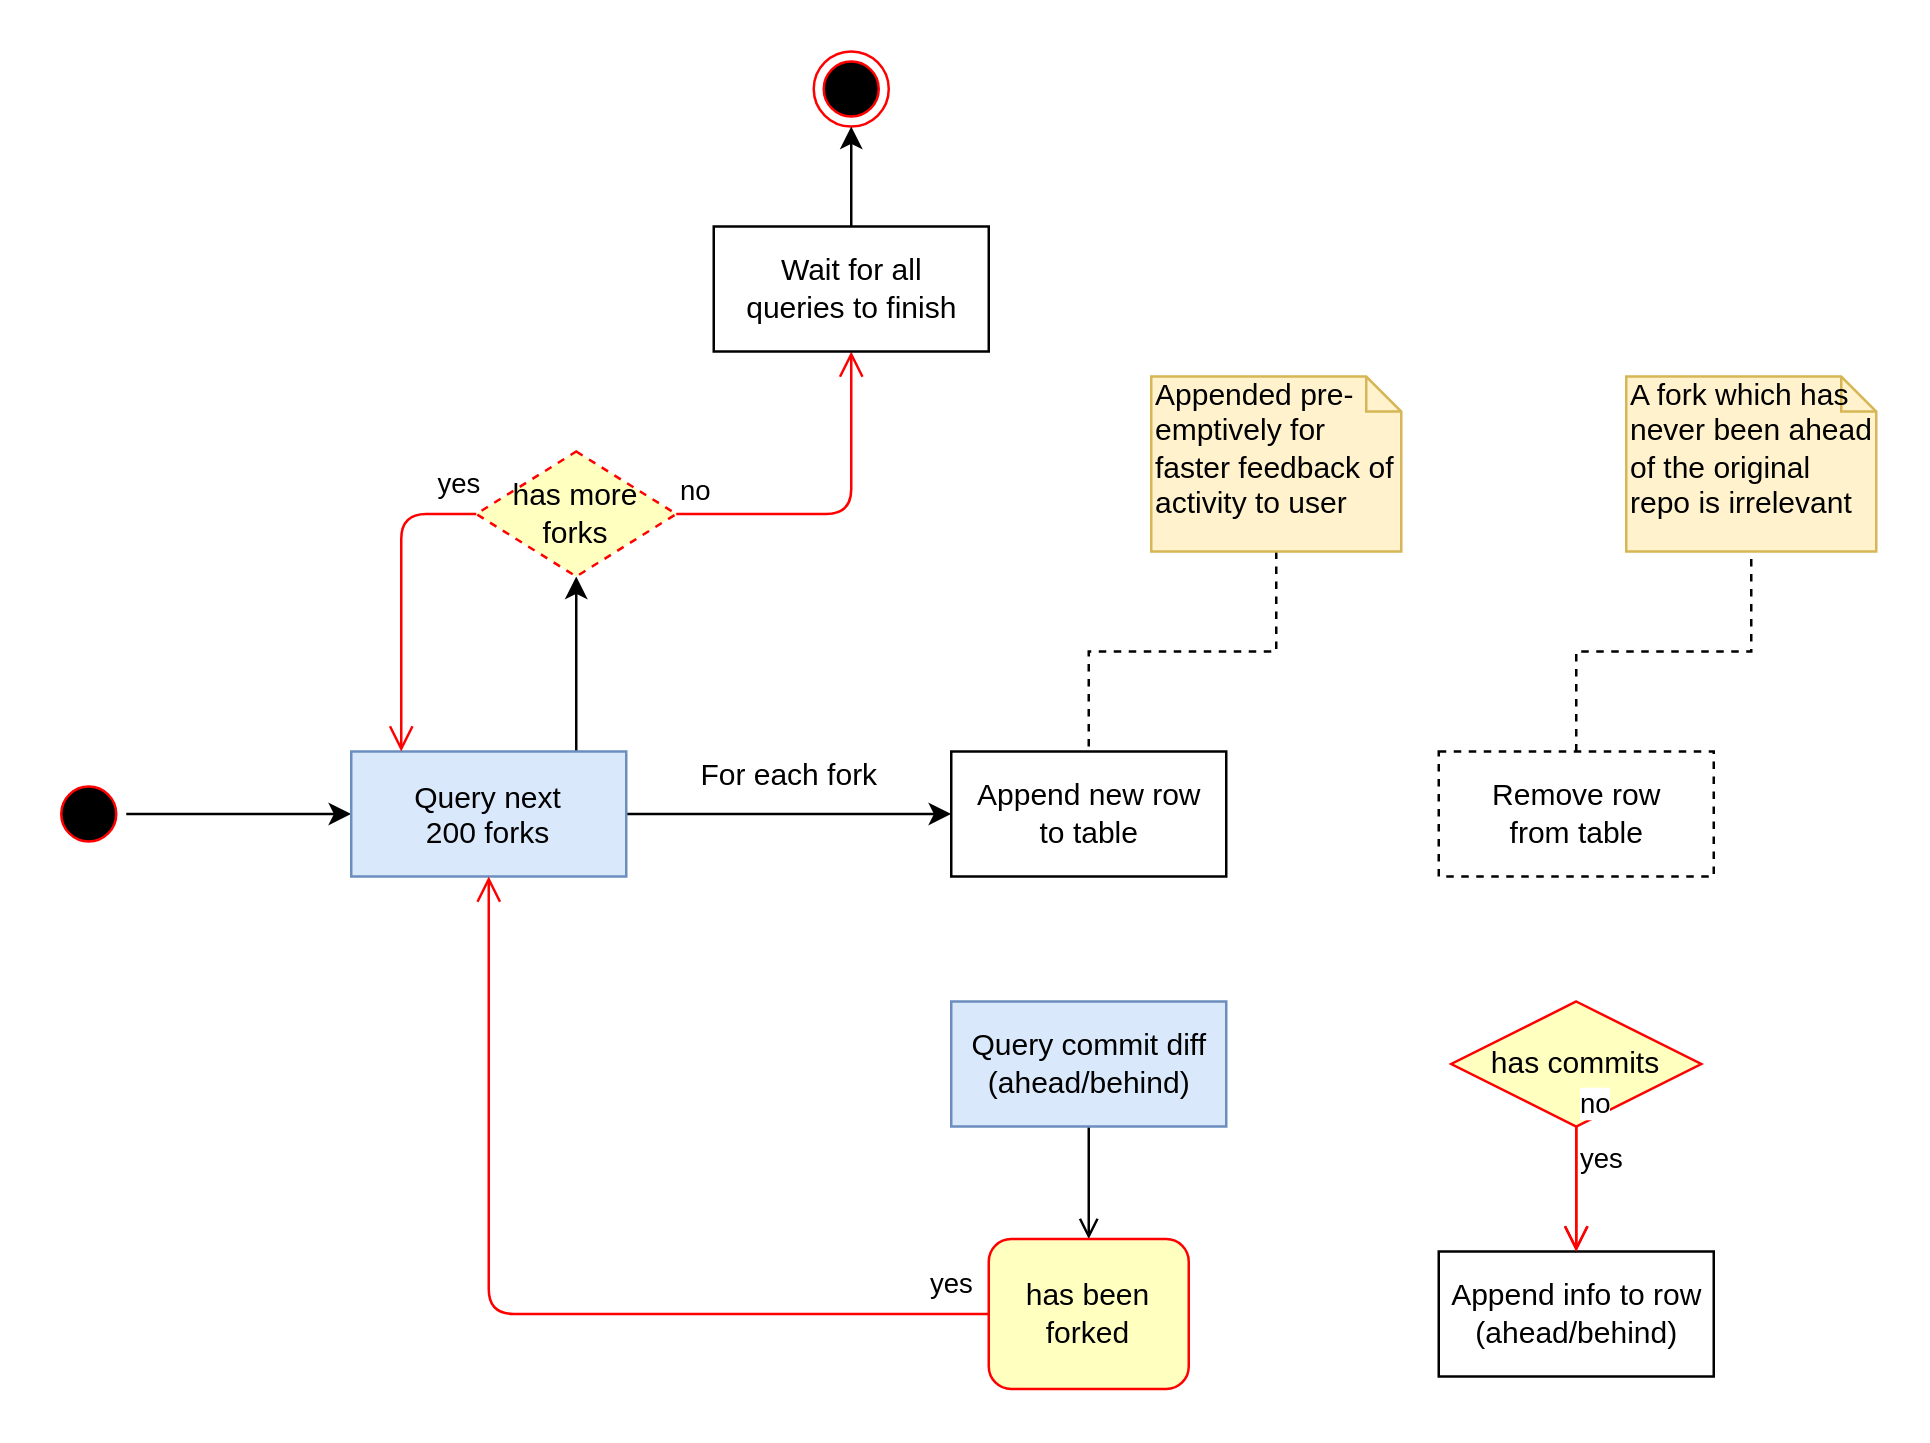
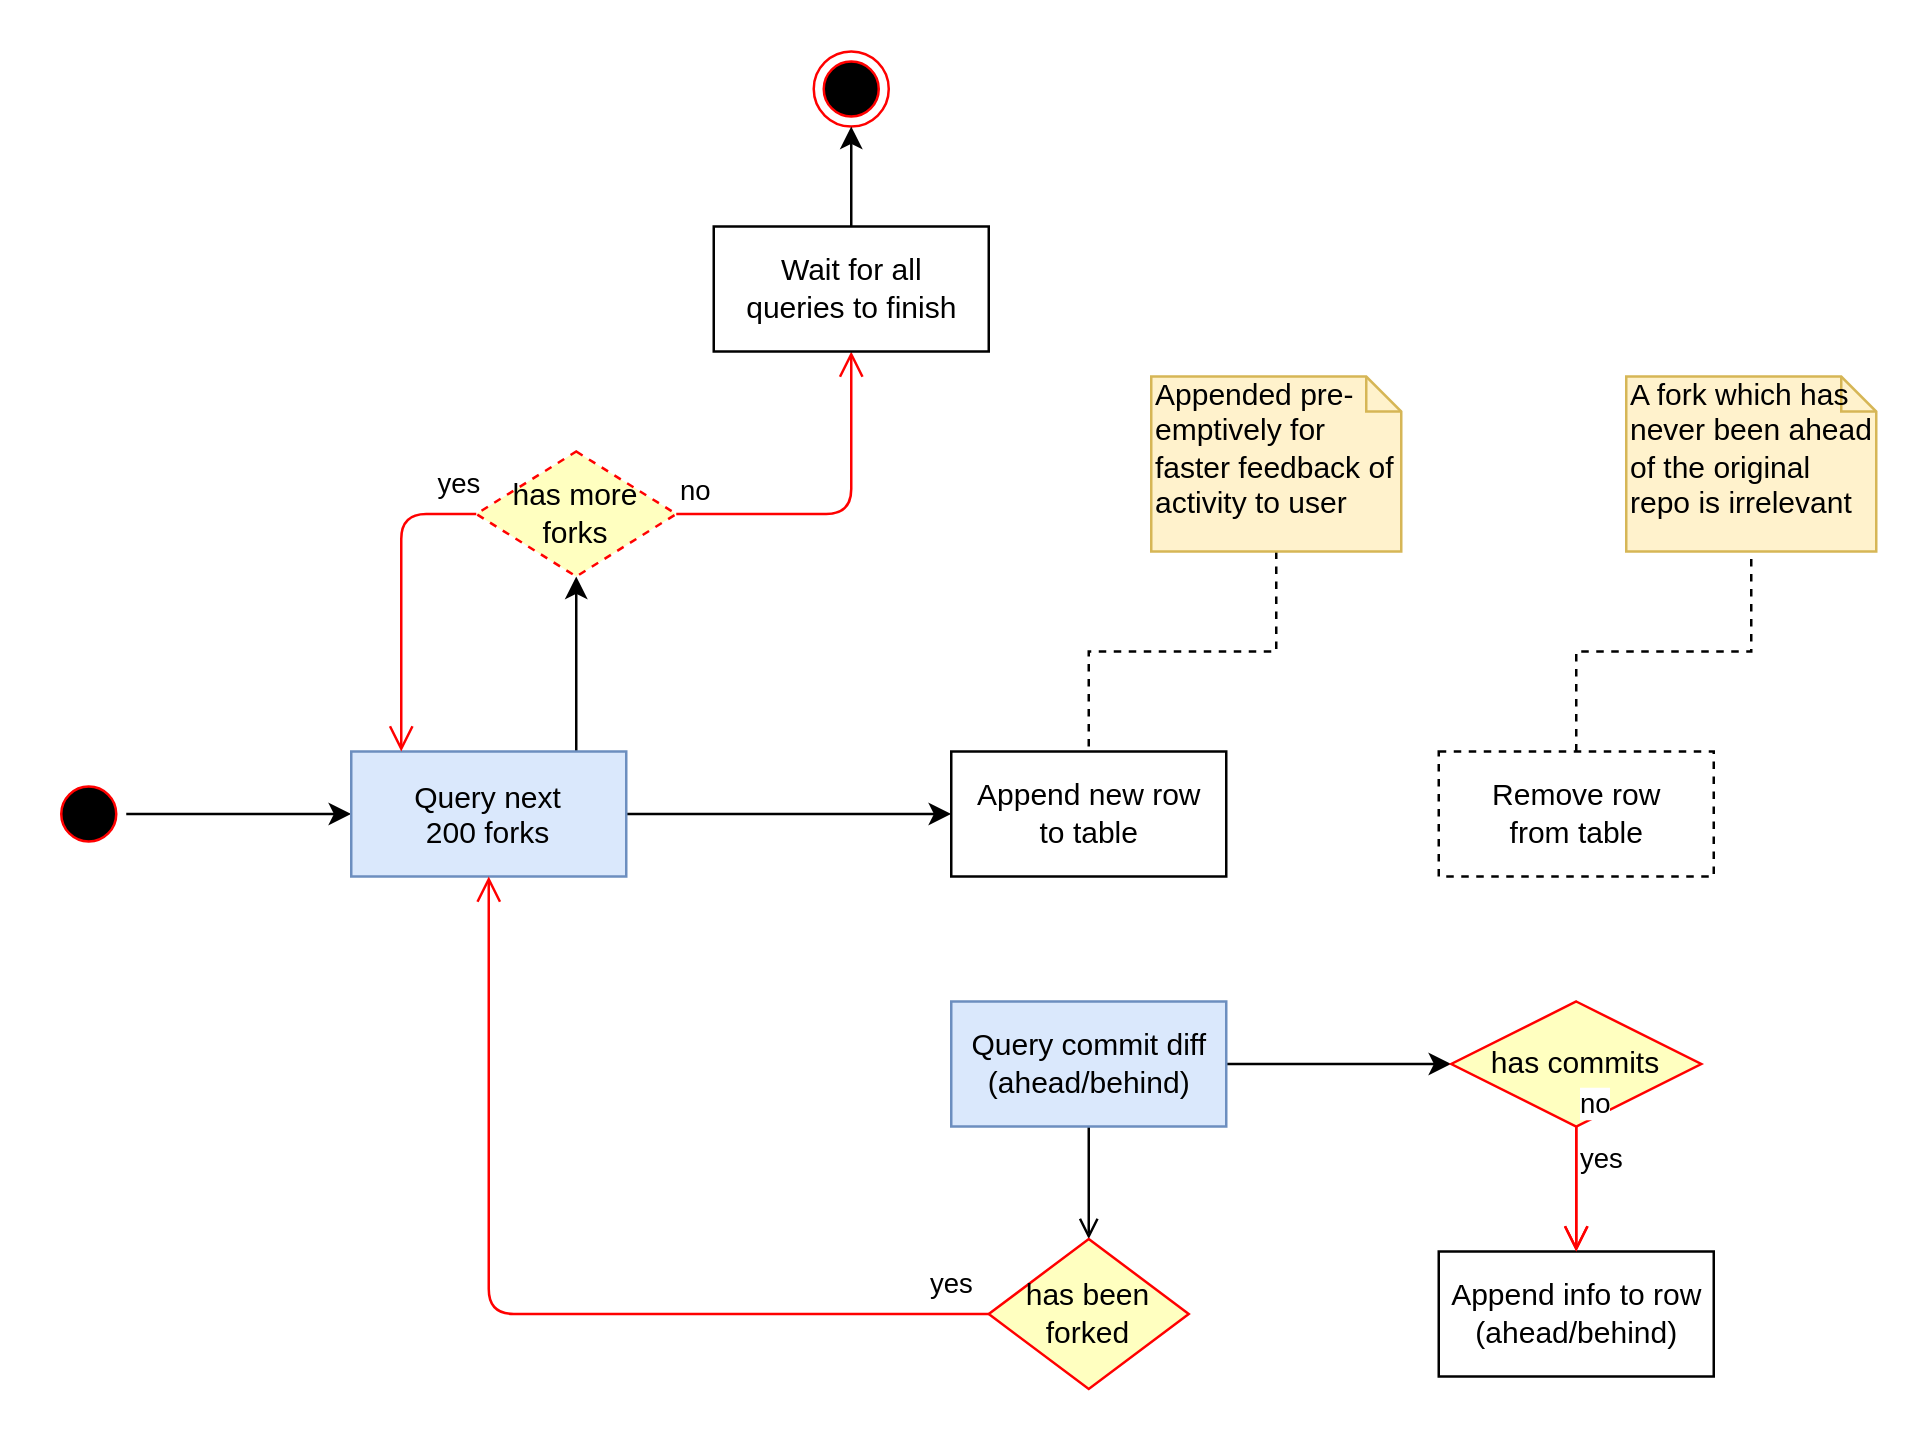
(789, 776) -> none
none -> (1330, 1064)
(1089, 1314) -> (1089, 1314)
